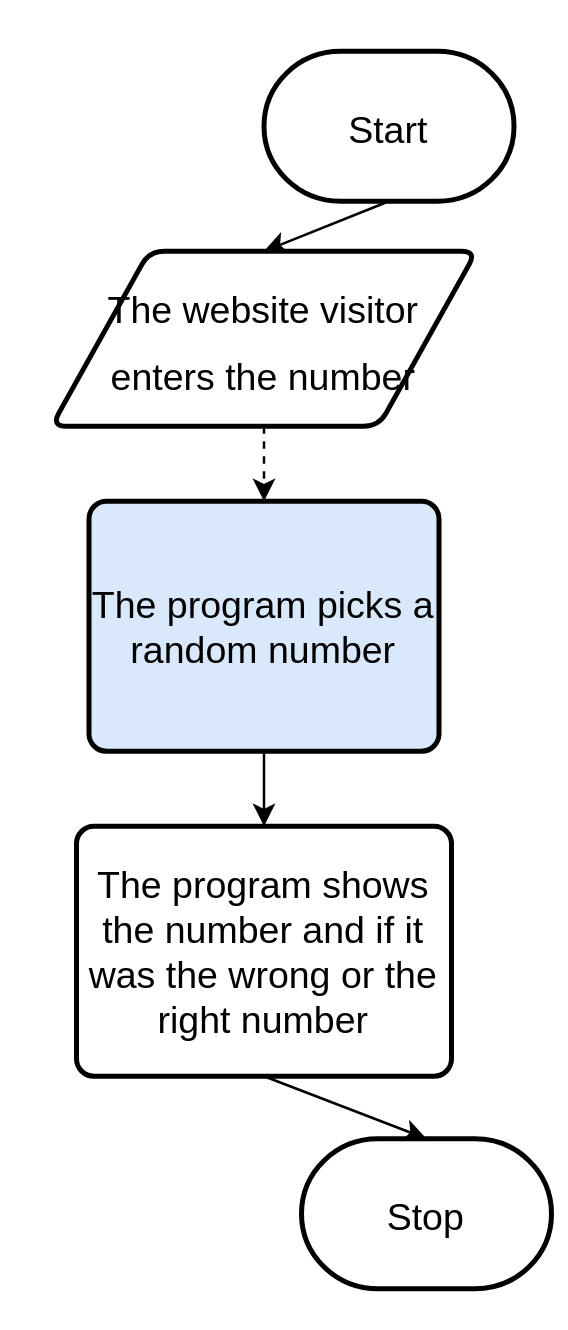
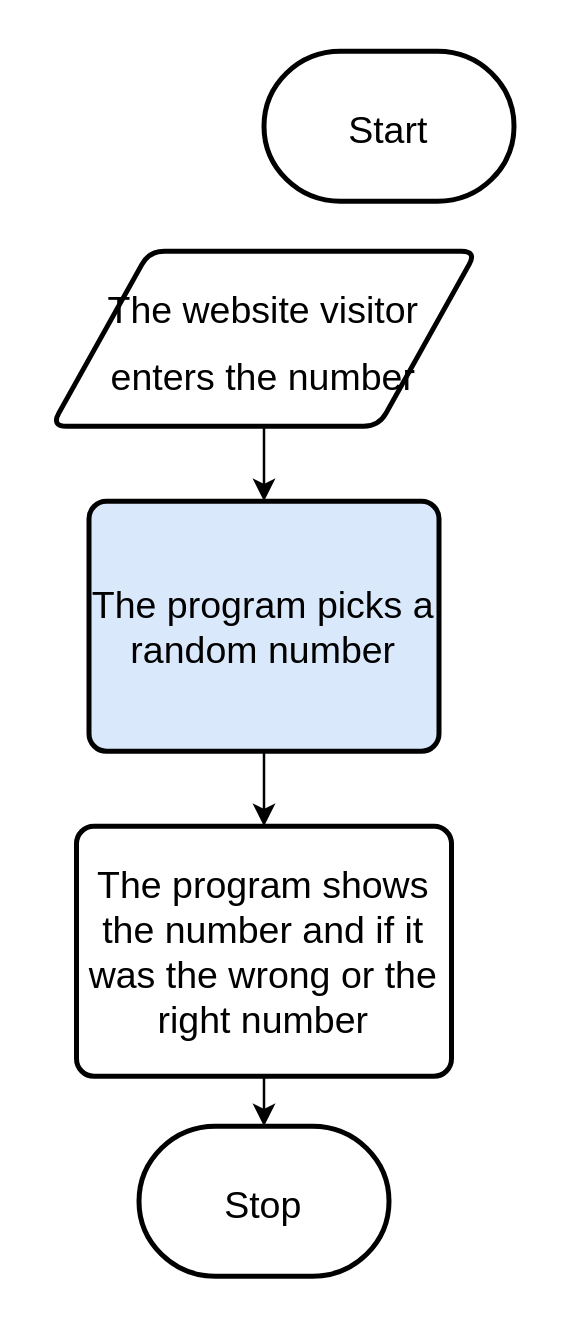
(332, 224) -> none
(264, 457) -> (264, 457)
(426, 1214) -> (264, 1201)
